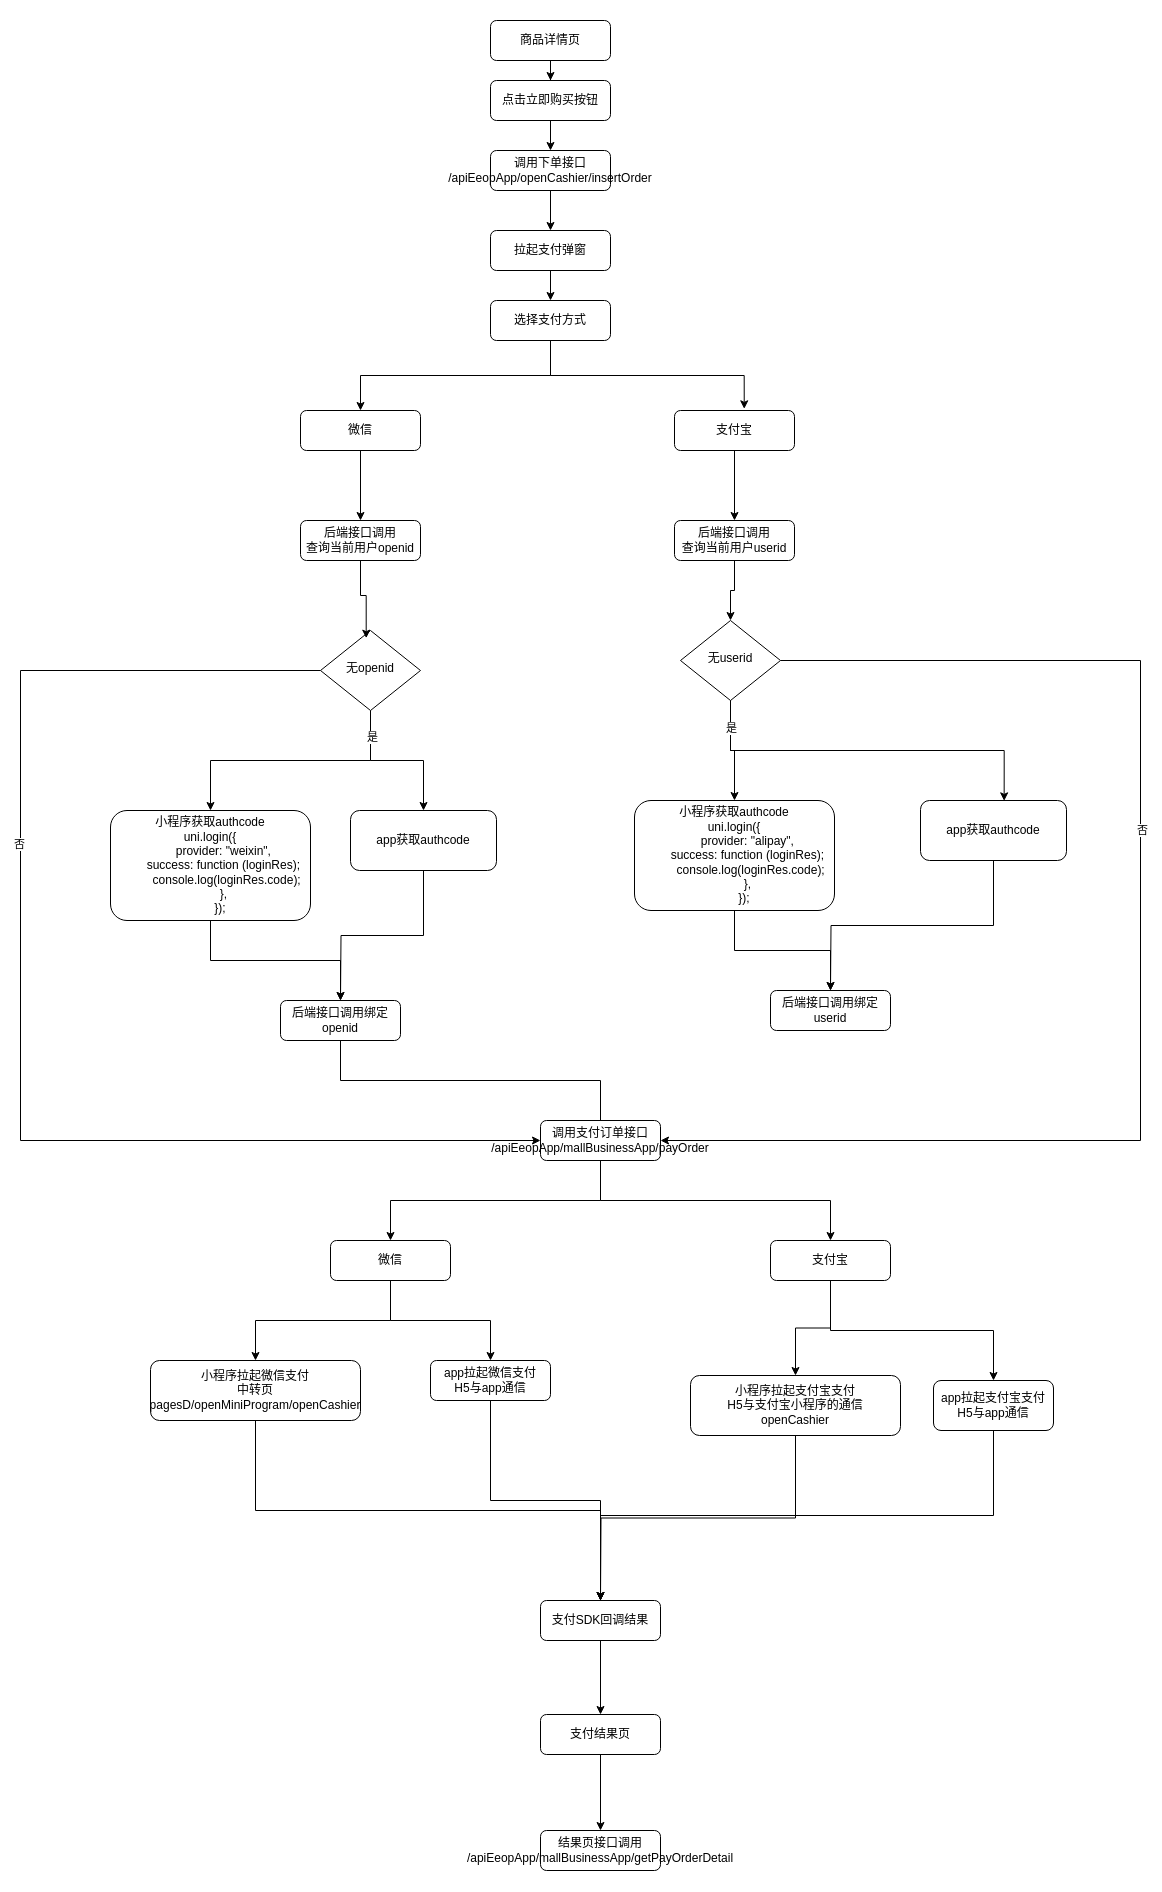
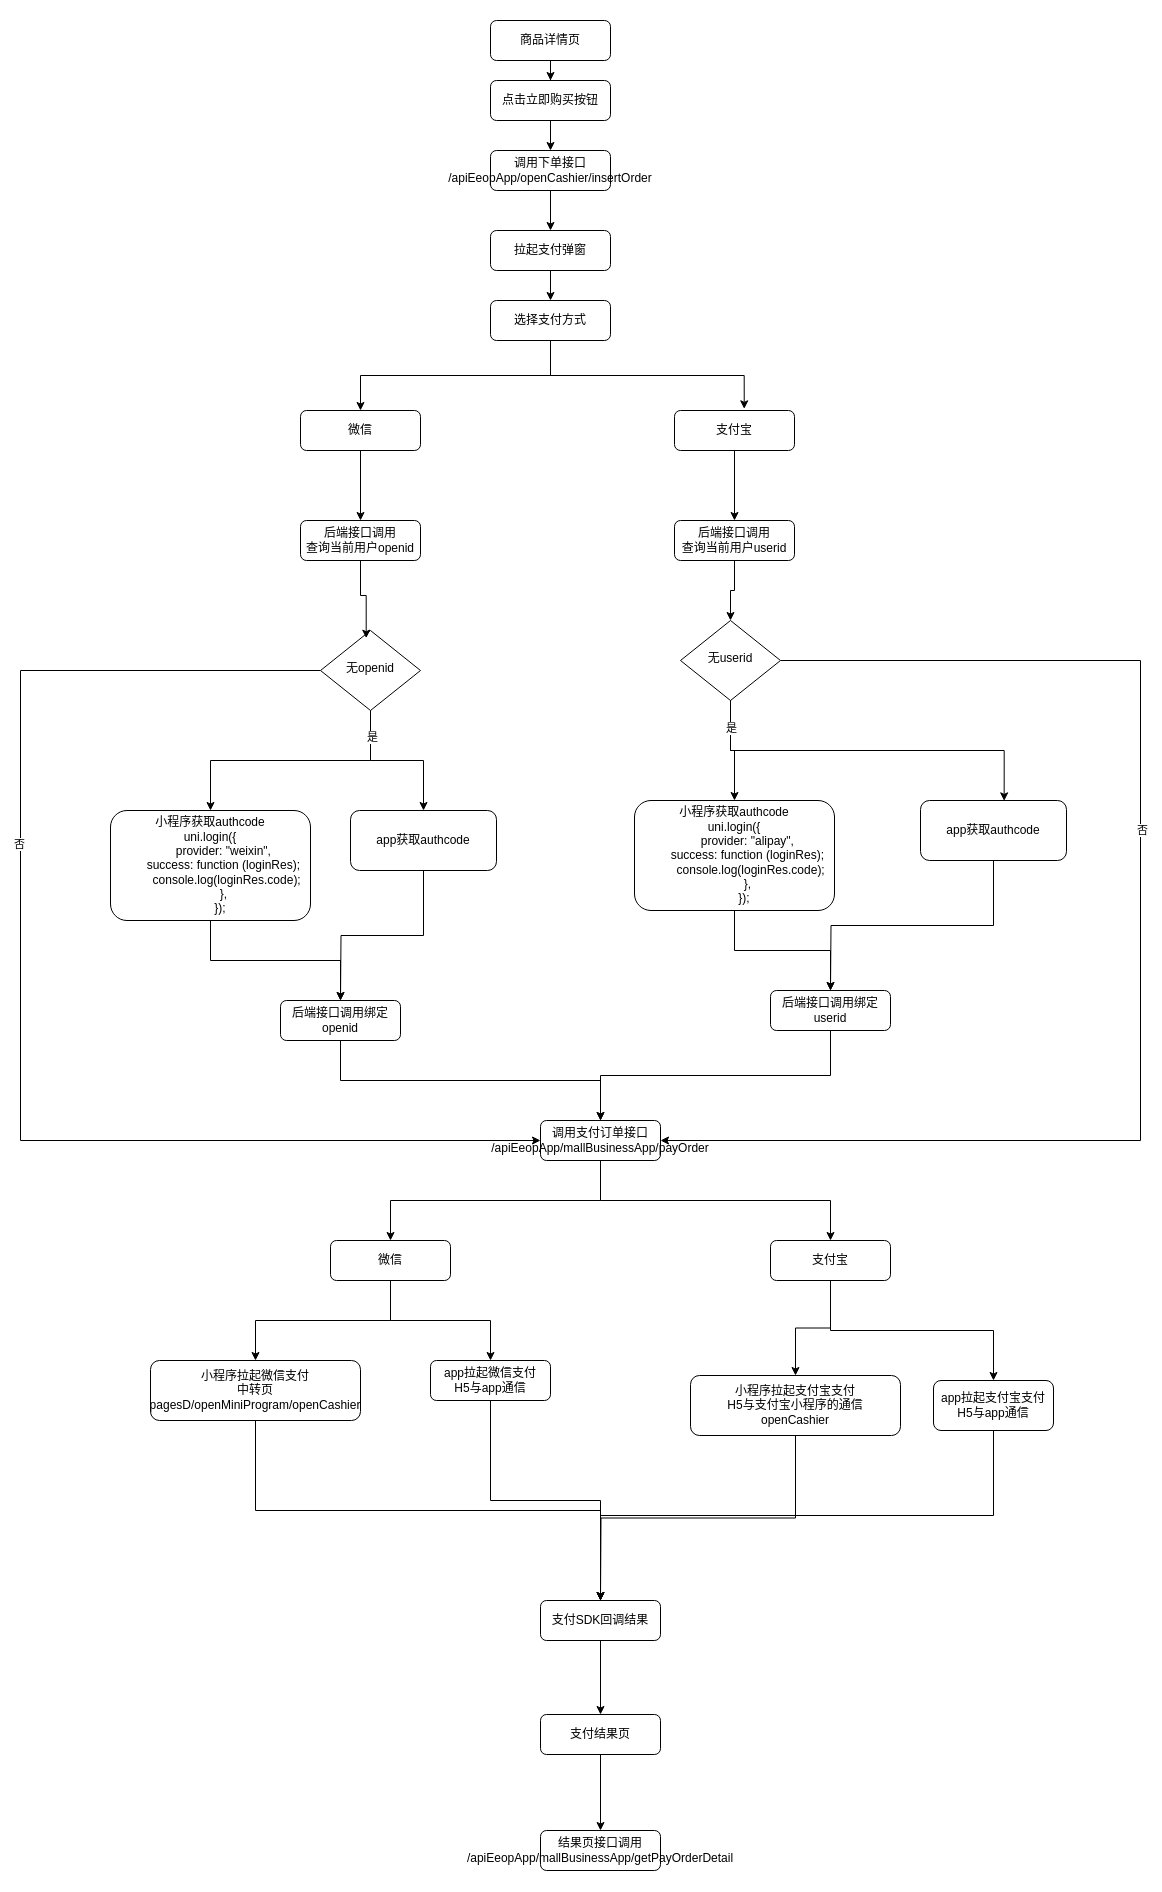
none -> (738, 1076)
(601, 1118) -> (598, 1081)
